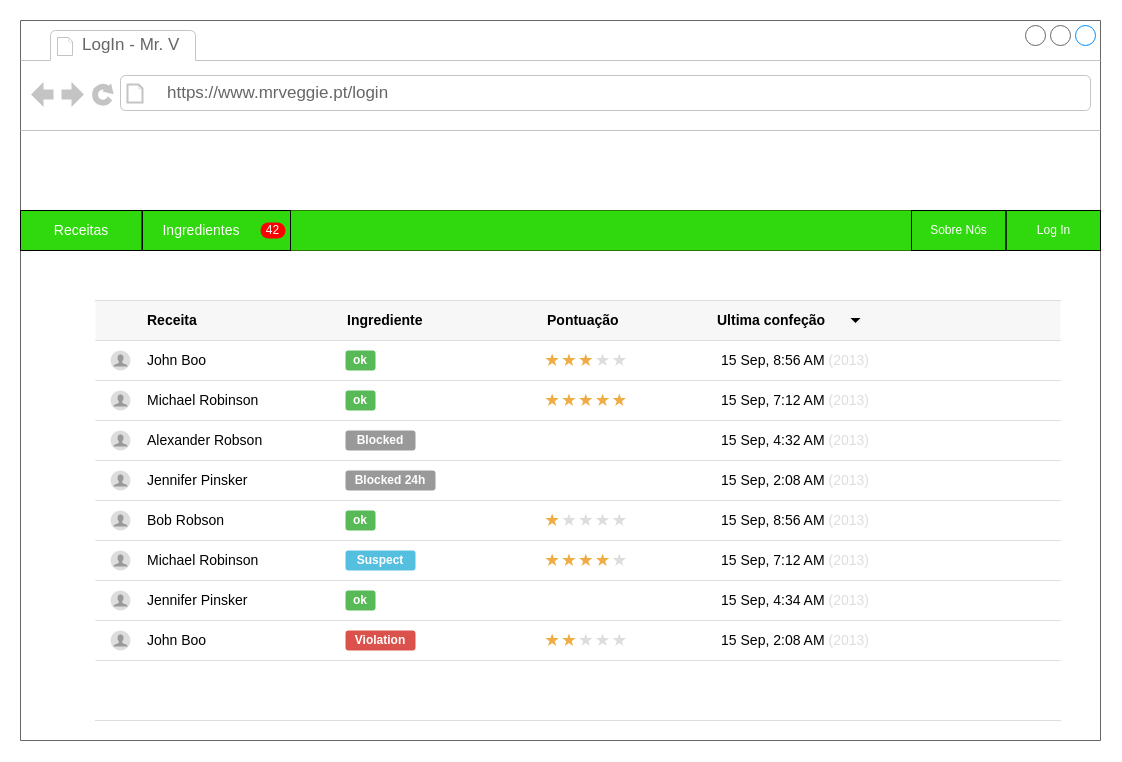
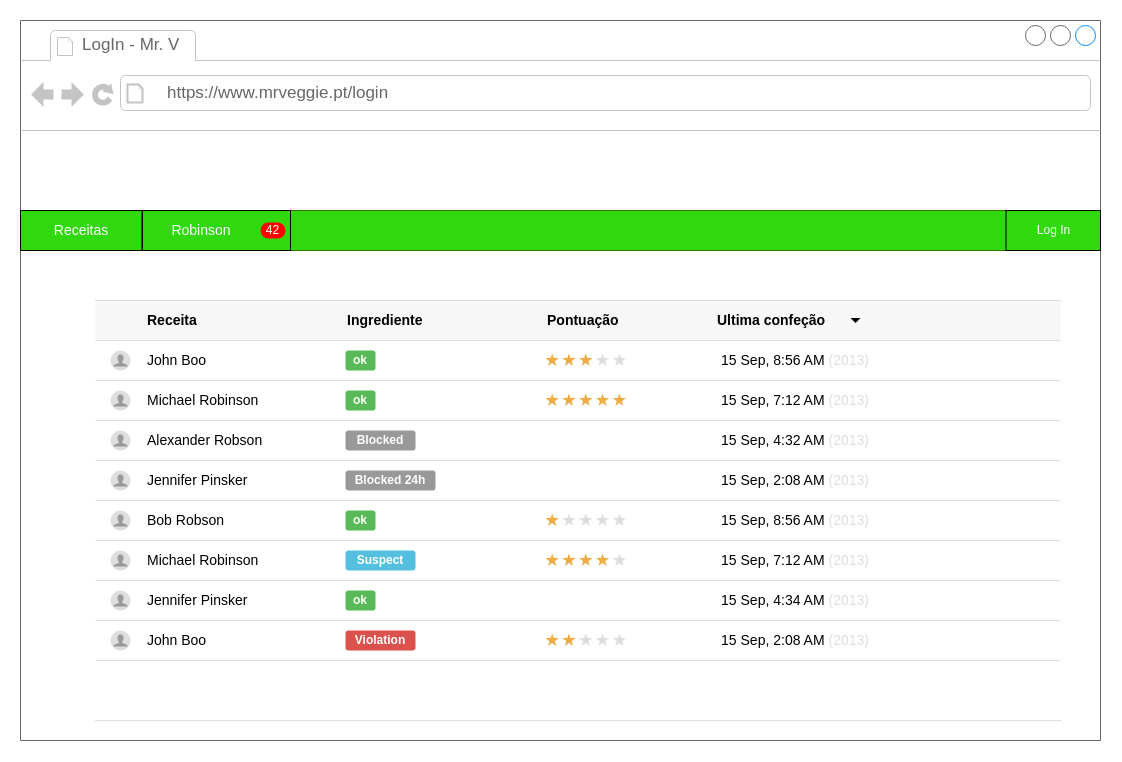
(202, 231) -> (202, 231)
(959, 231) -> none
